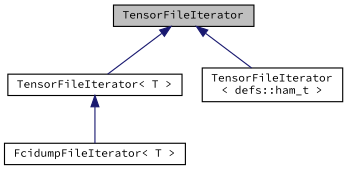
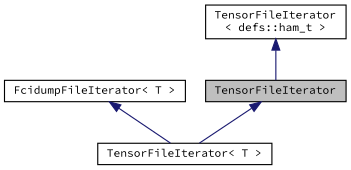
(229, 51) -> (276, 65)
(95, 125) -> (145, 126)
